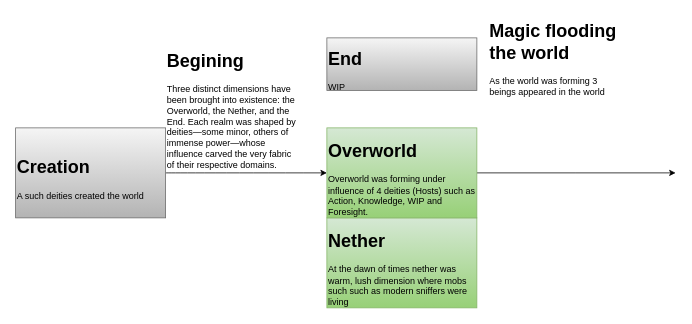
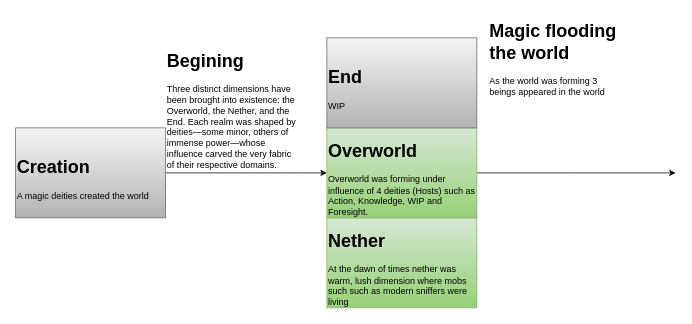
(402, 64) -> (402, 83)
(88, 173) -> (90, 173)
